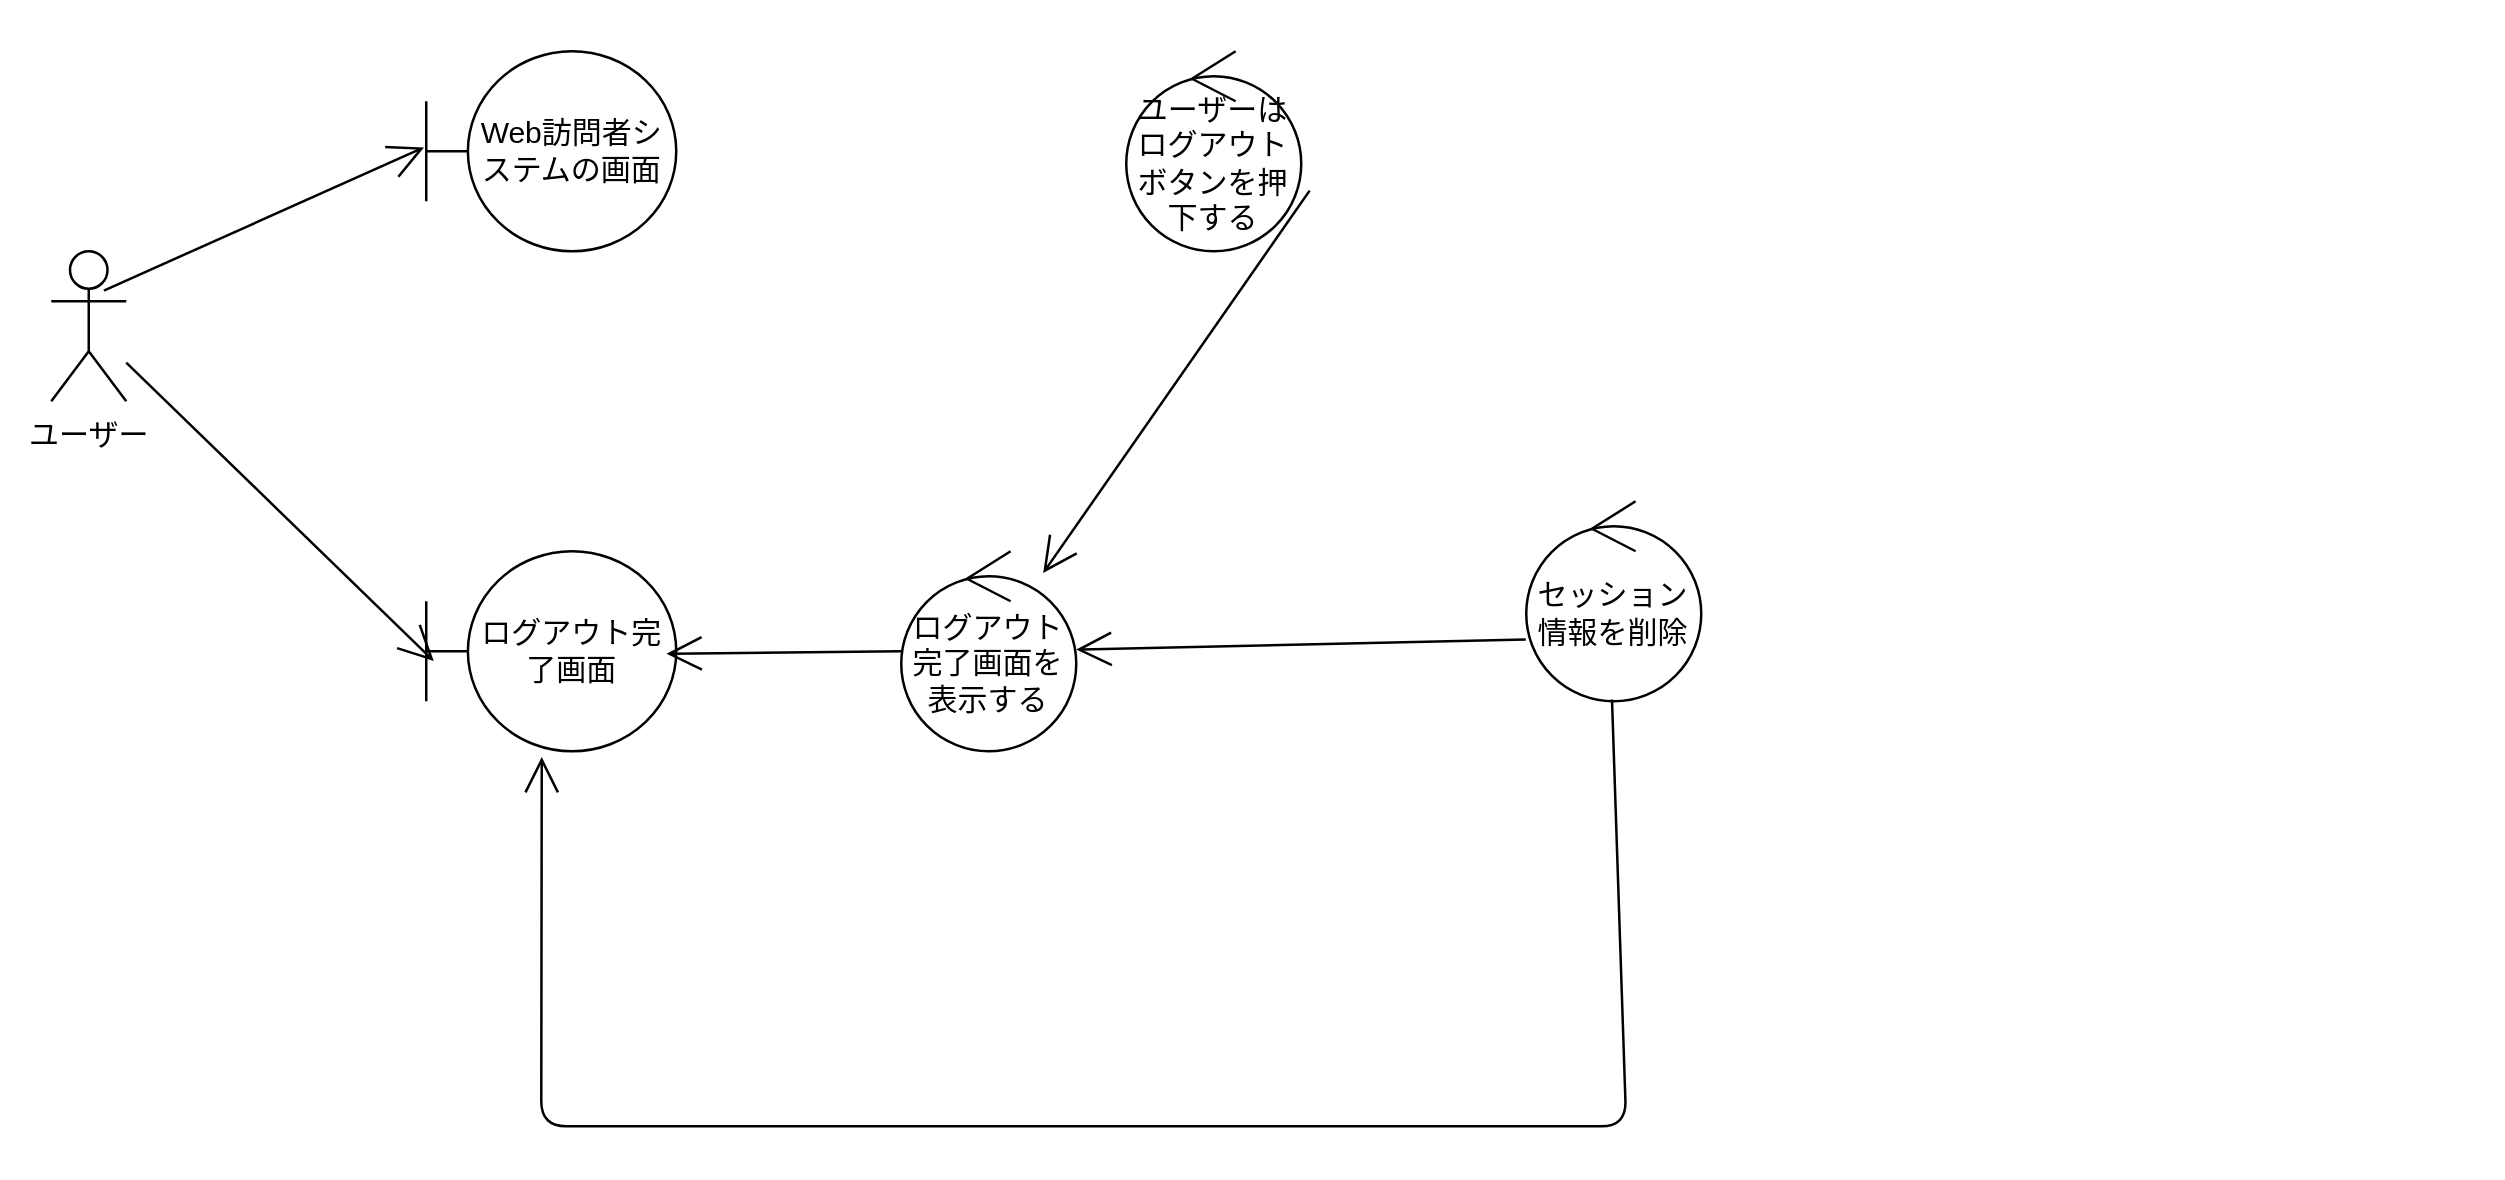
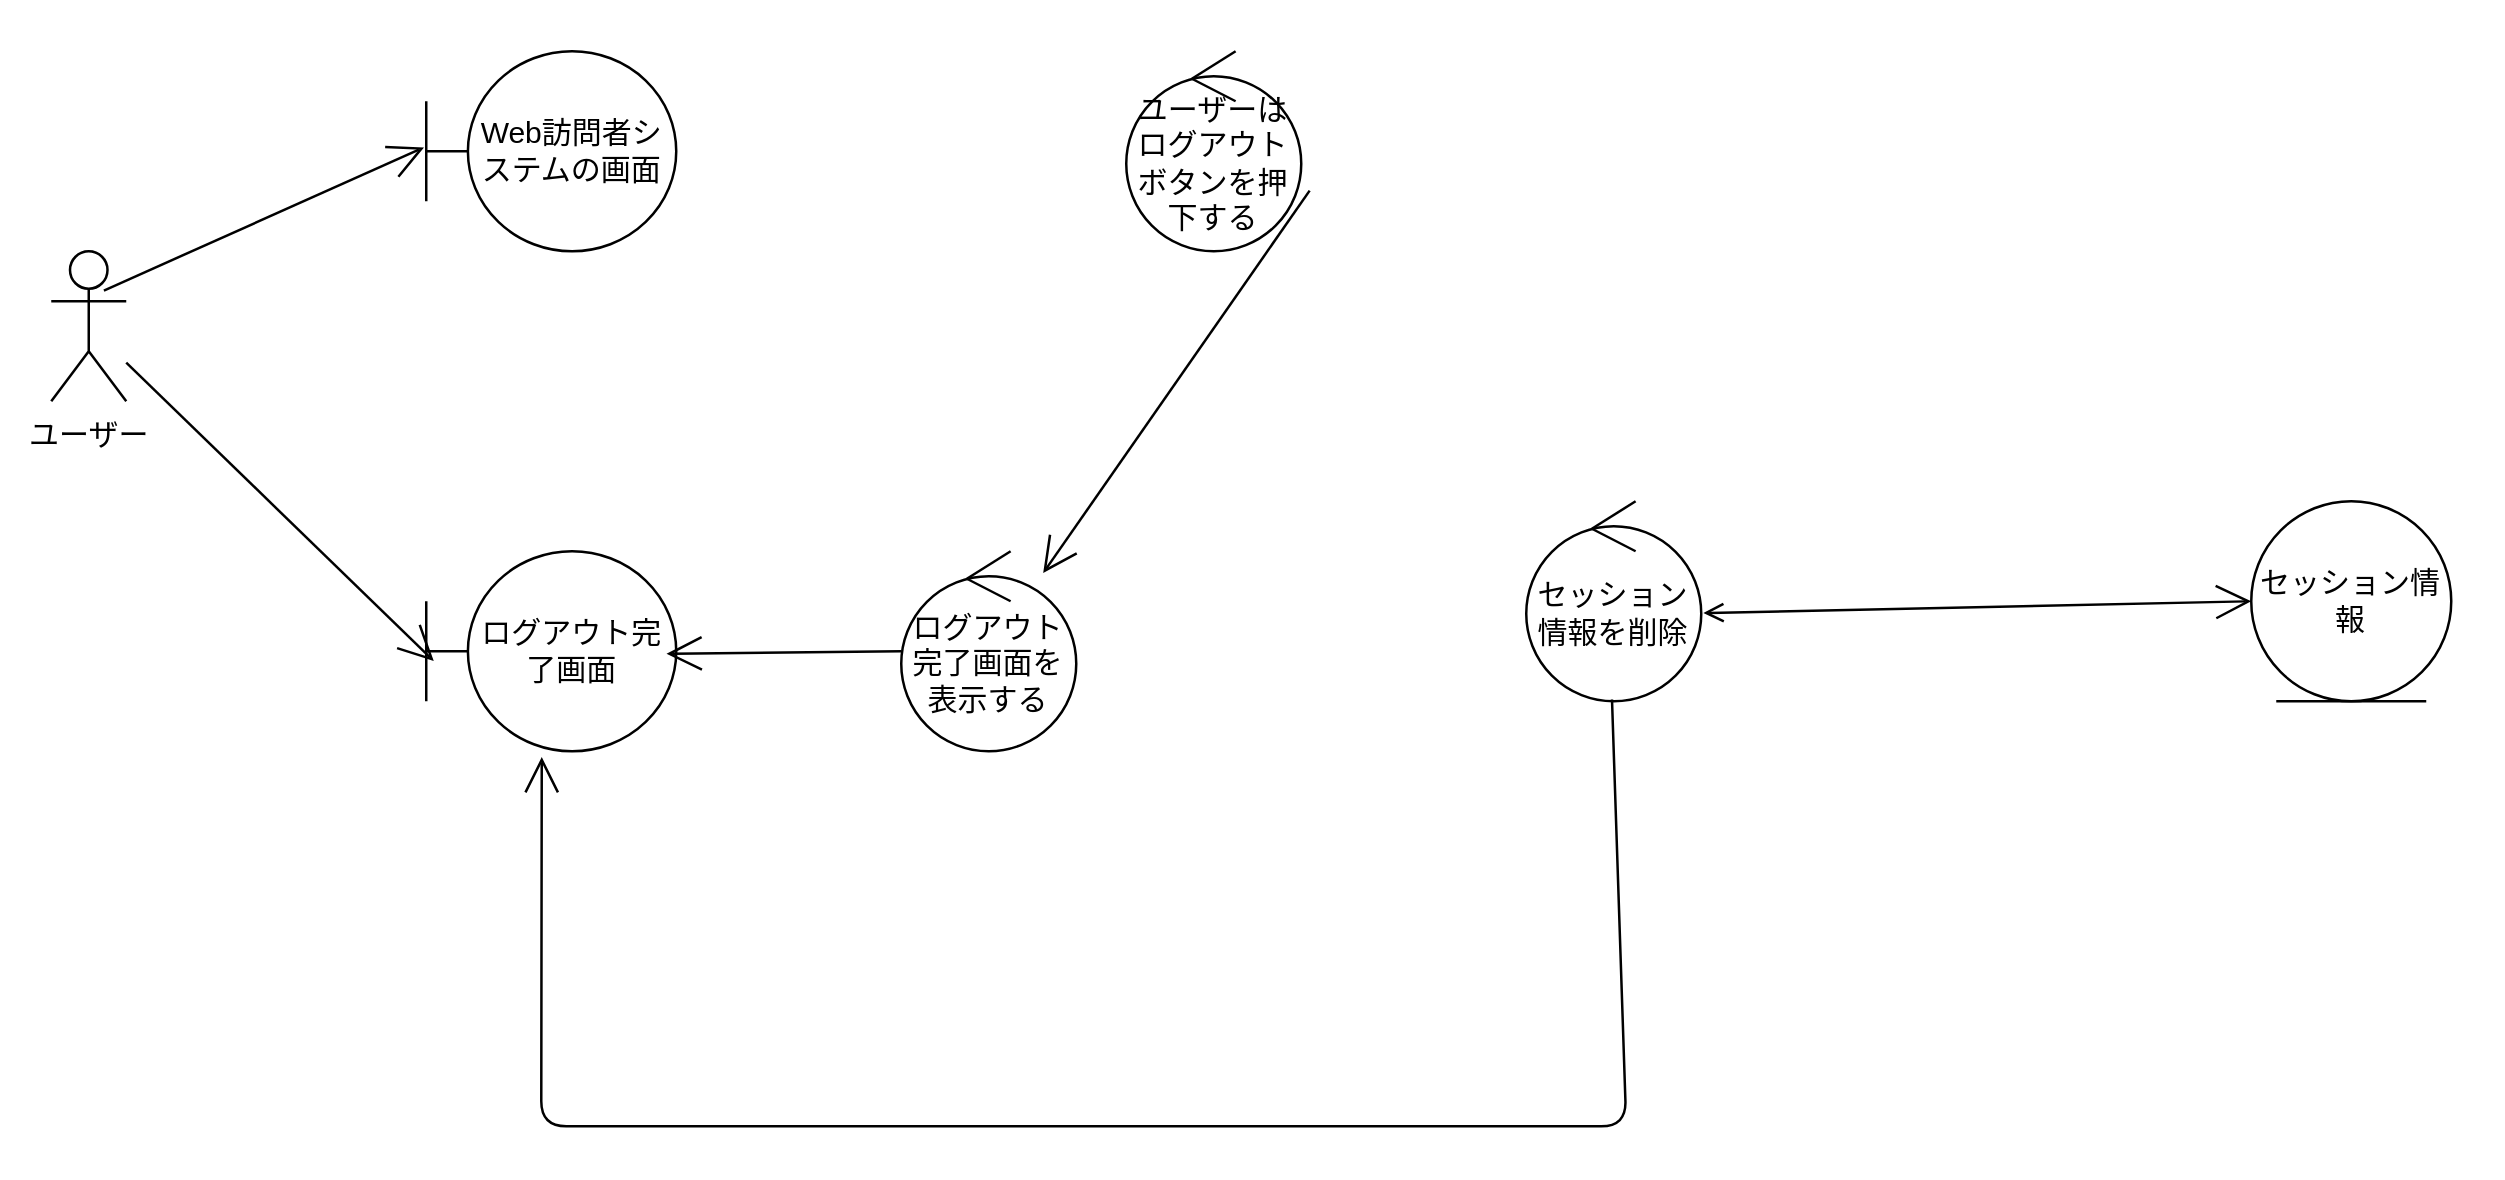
none -> (2351, 601)
none -> (1977, 607)
(1304, 644) -> none
